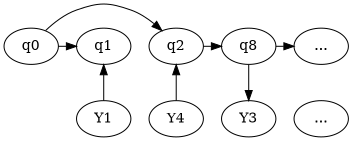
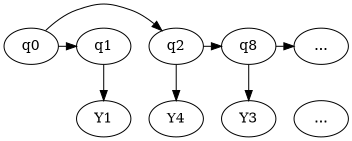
(104, 88) -> (104, 78)
(176, 88) -> (176, 78)
